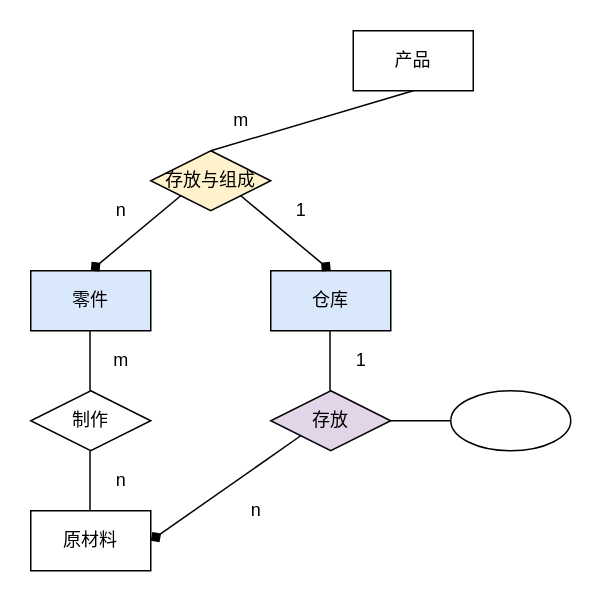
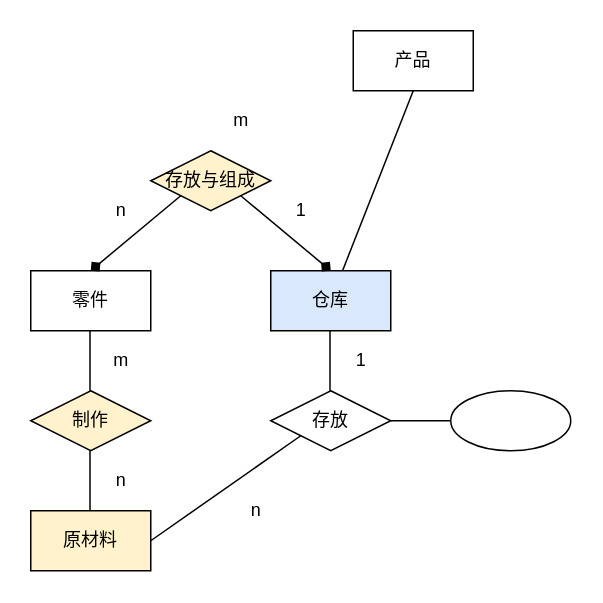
(312, 121) -> (378, 180)
(91, 301) -> (91, 301)
(91, 421) -> (91, 421)
(331, 421) -> (331, 421)
(161, 534) -> (156, 537)
(91, 541) -> (91, 541)
